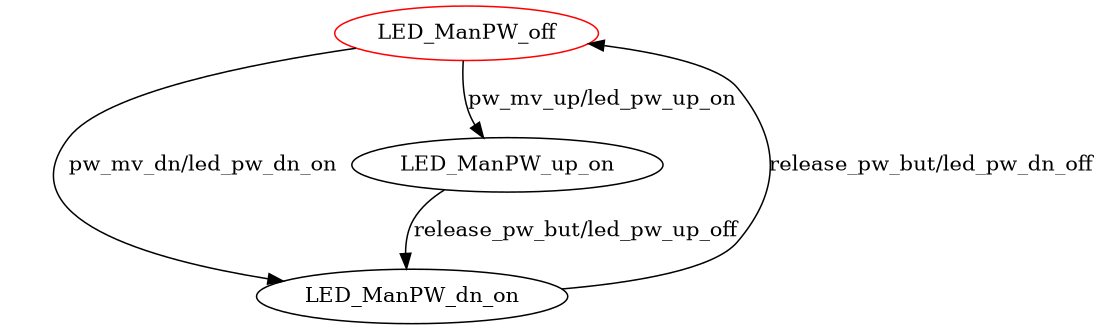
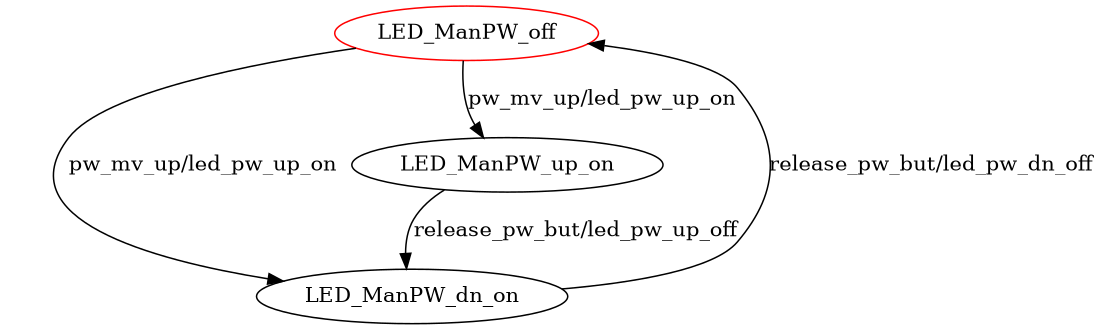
(203, 165) -> (203, 165)
